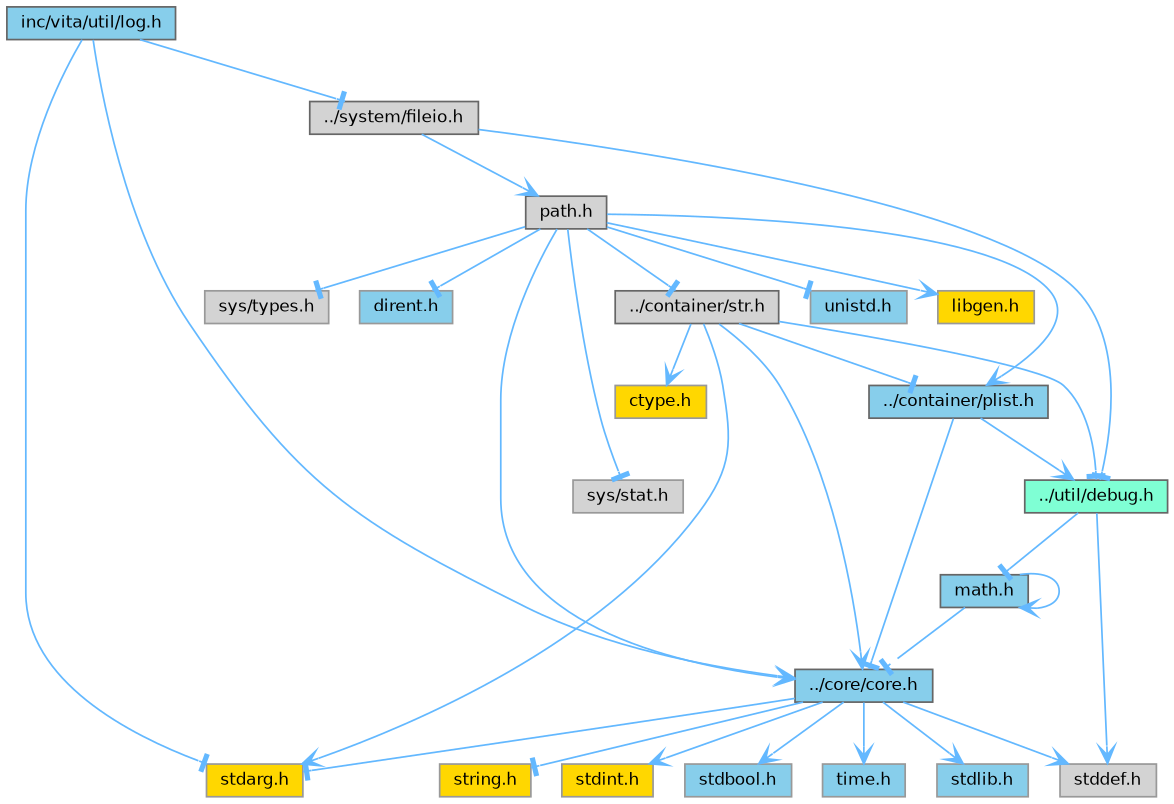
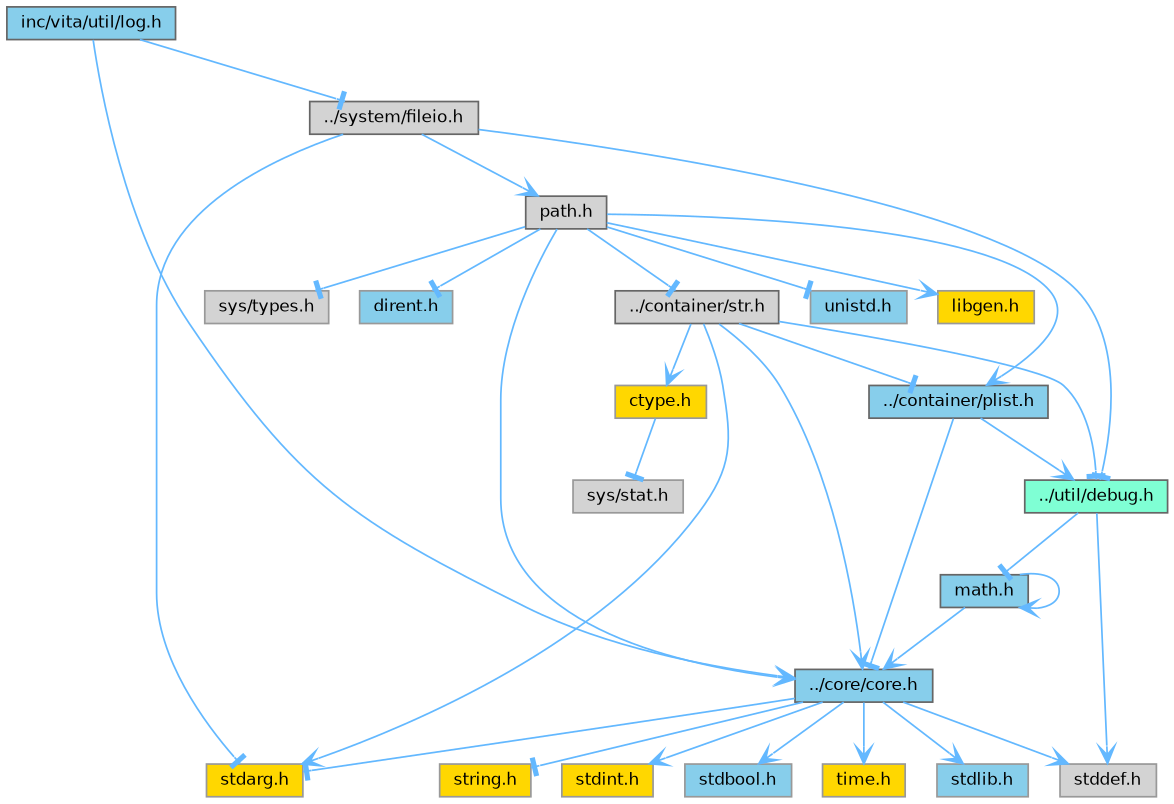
(586, 352) -> (646, 445)
(26, 438) -> (157, 407)
(931, 633) -> (931, 633)
(864, 780) -> (864, 780)
